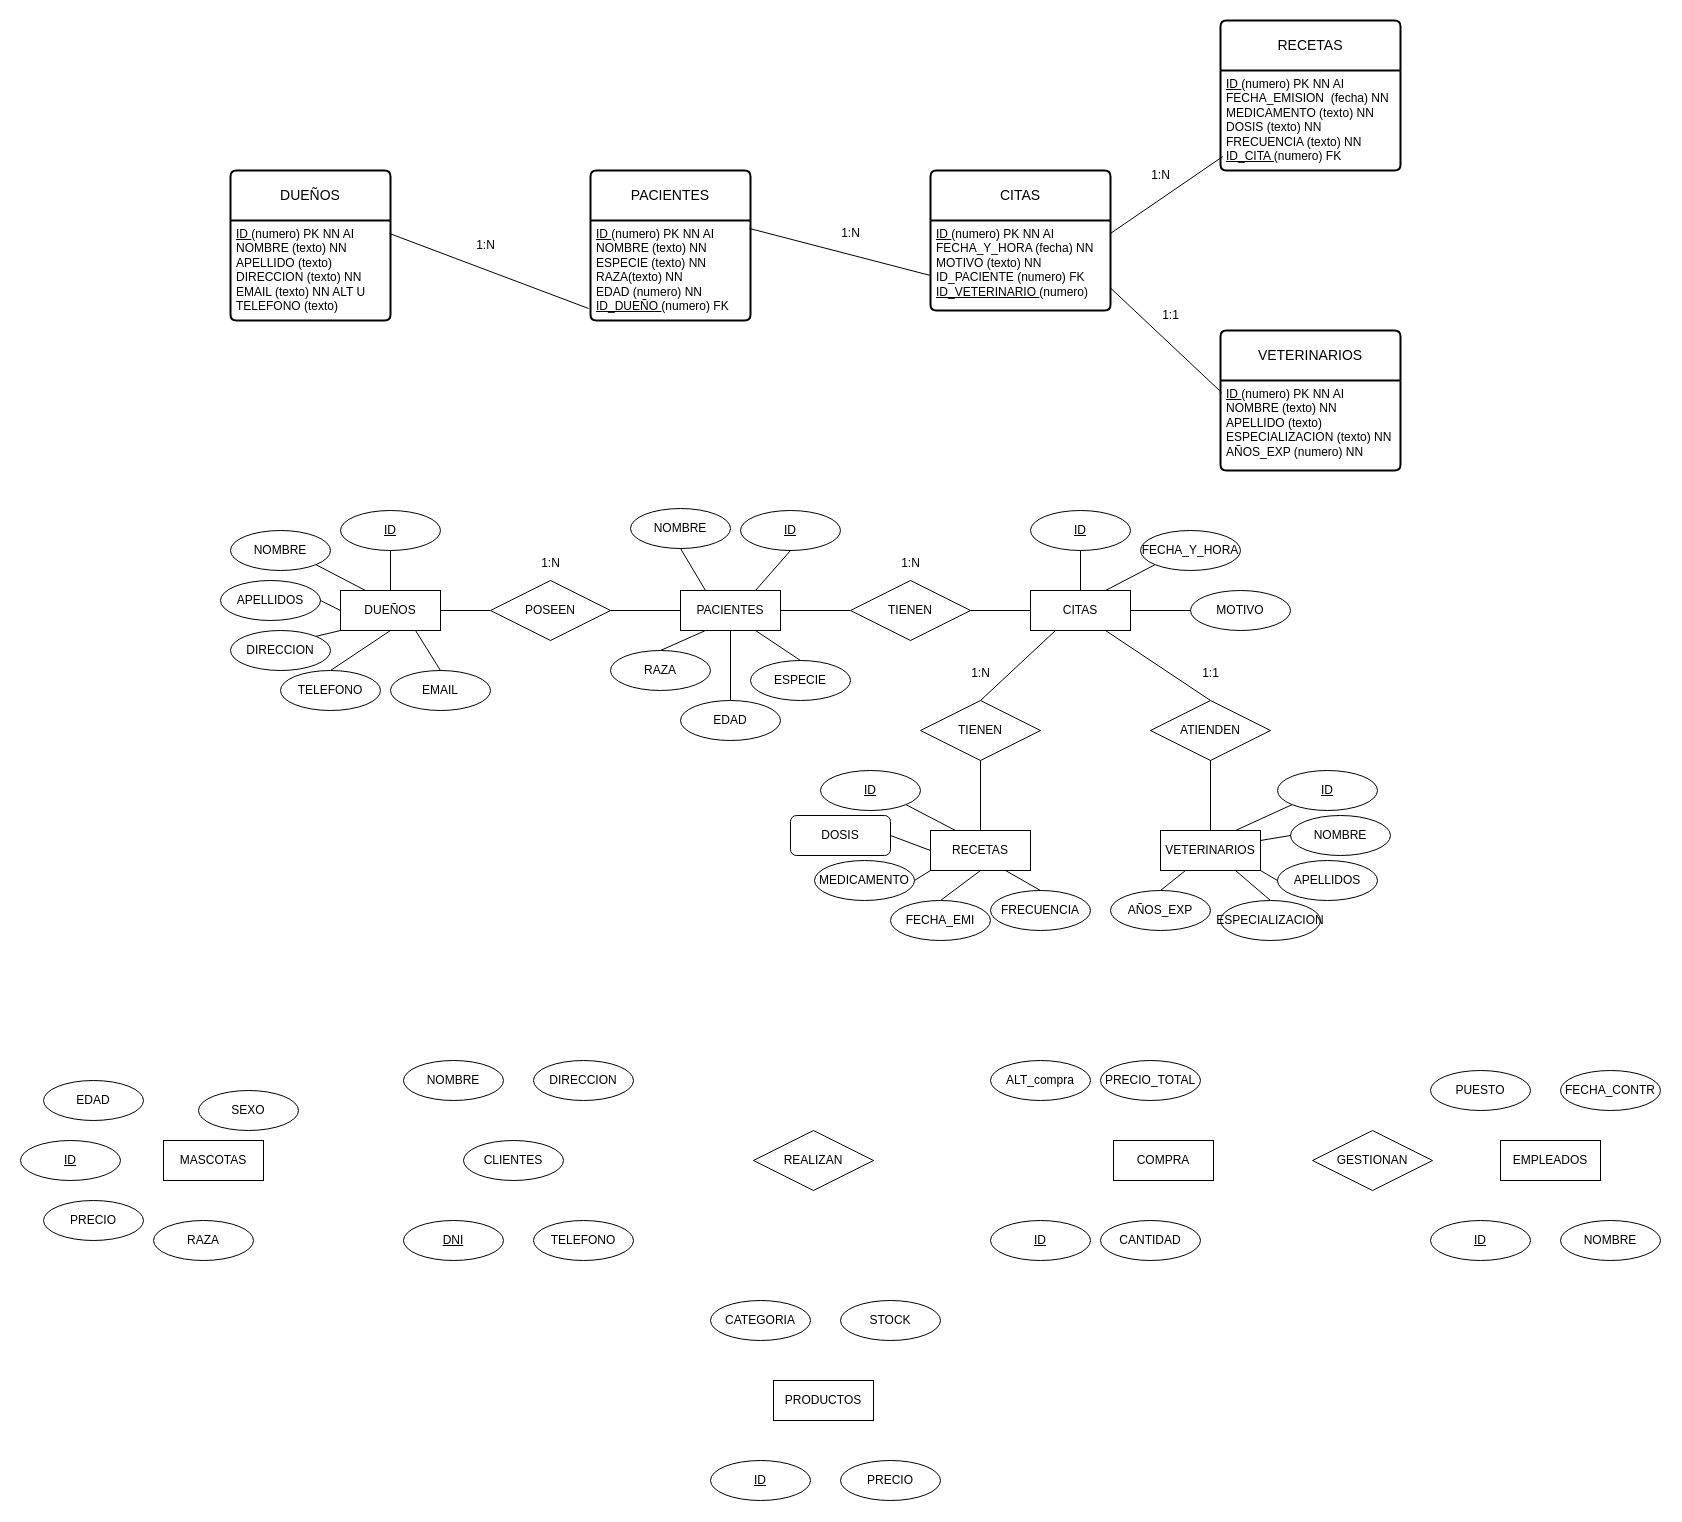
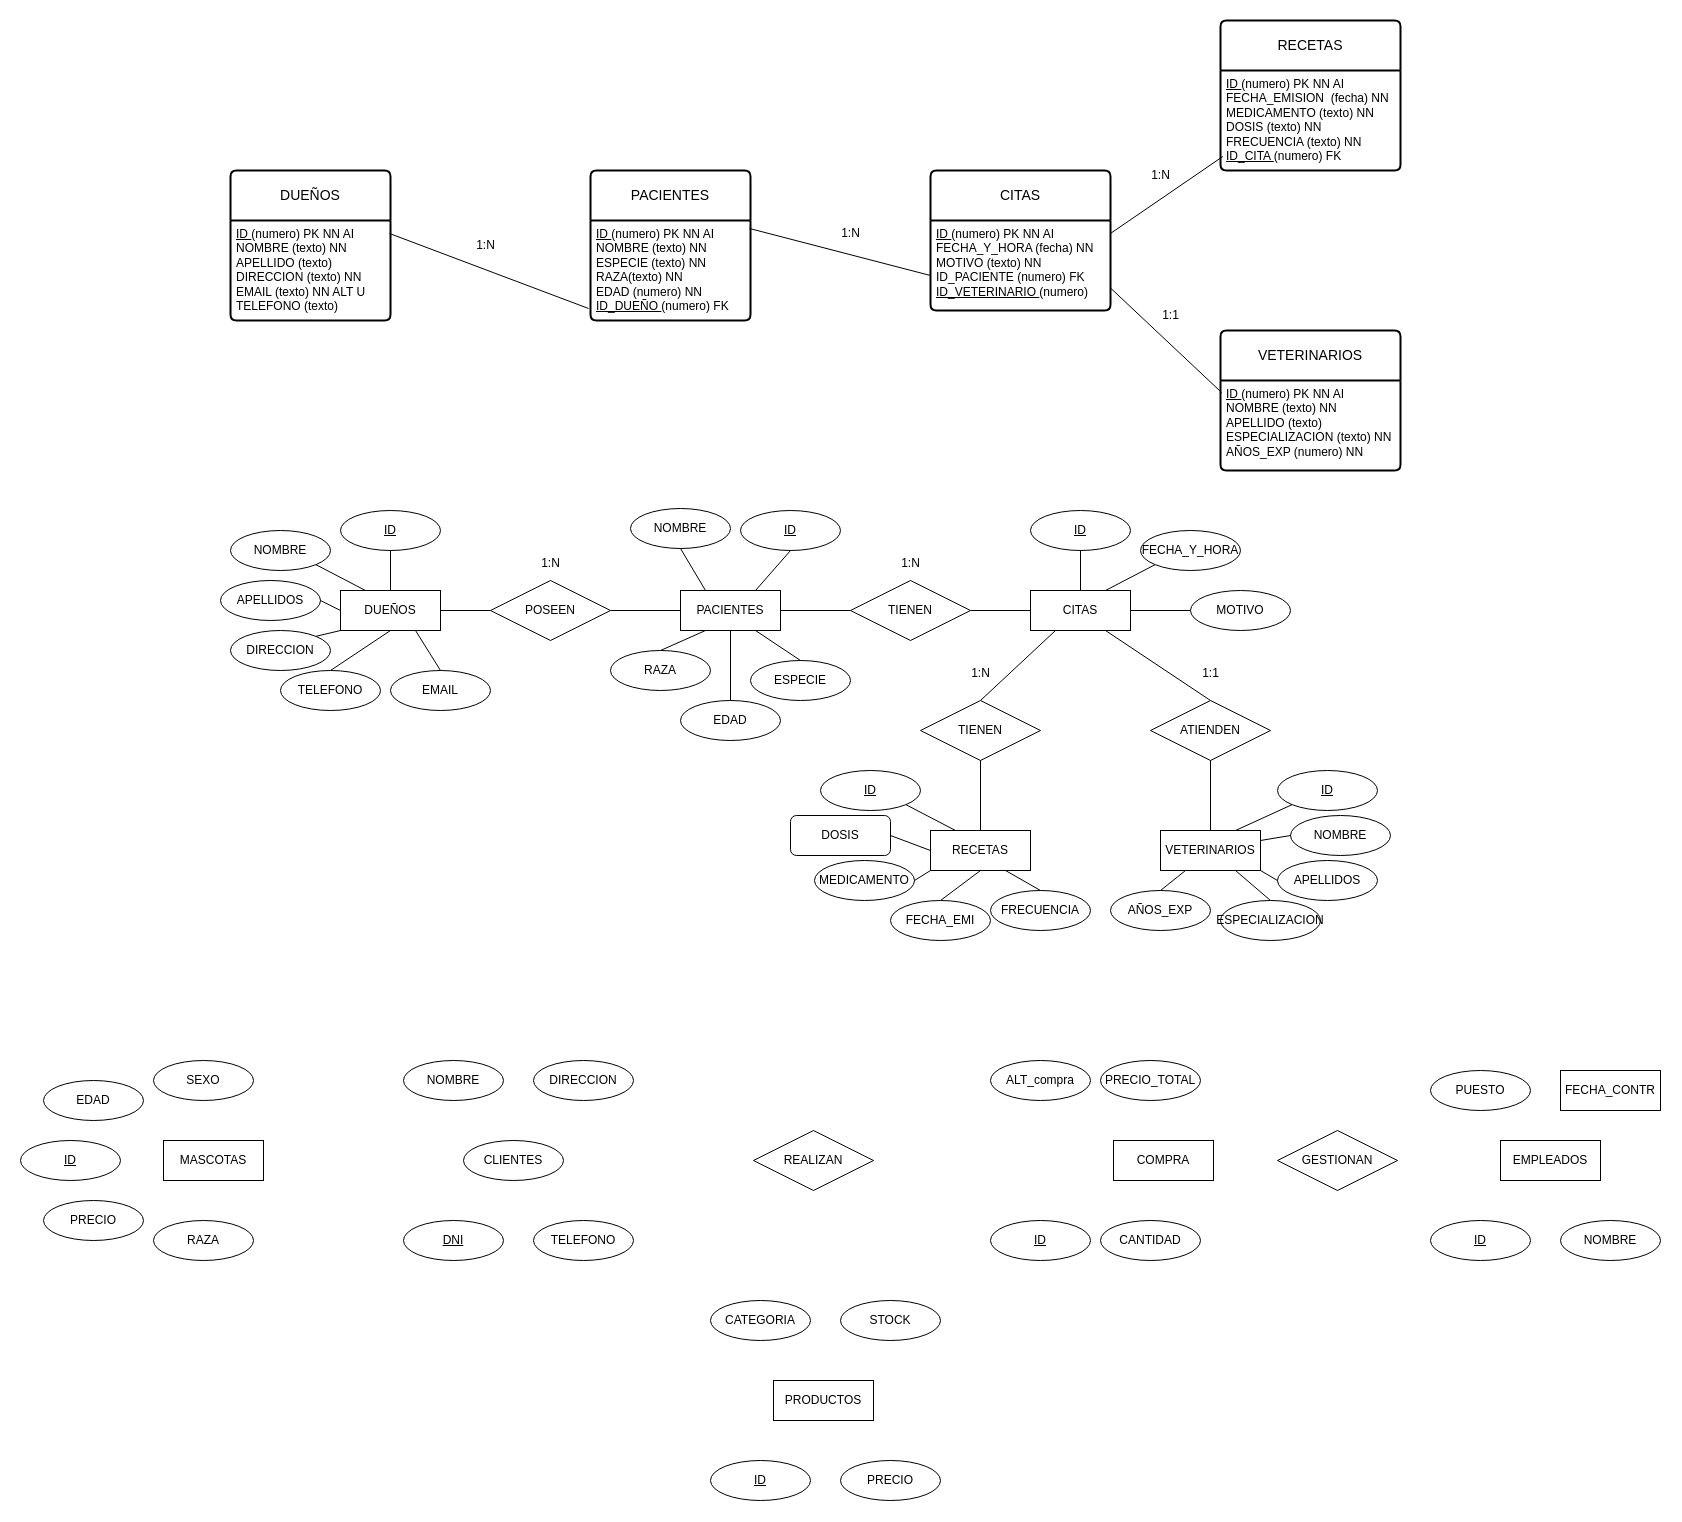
(1611, 1091) -> (1611, 1091)
(249, 1111) -> (204, 1081)
(1373, 1161) -> (1338, 1161)
